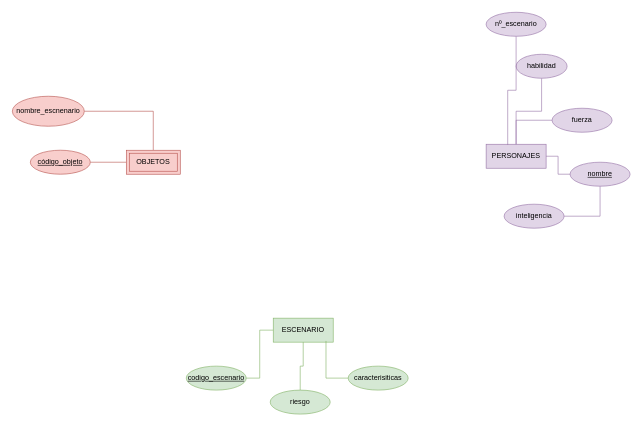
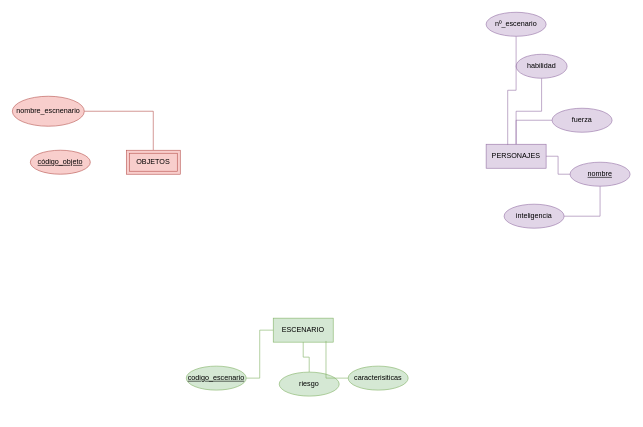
(108, 162) -> none
(300, 402) -> (309, 384)
